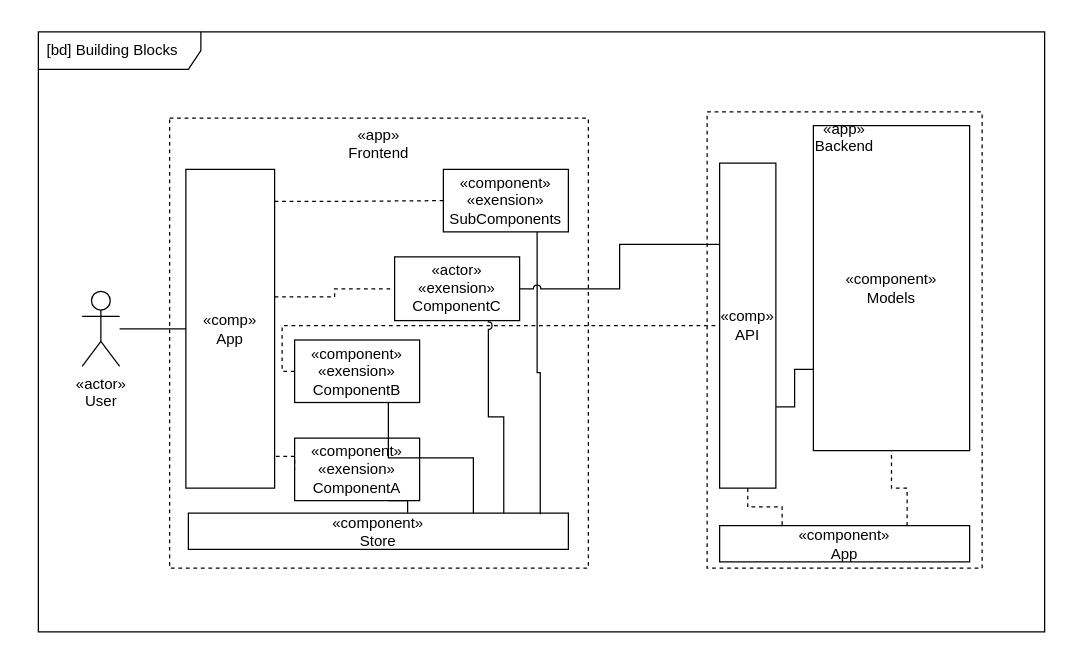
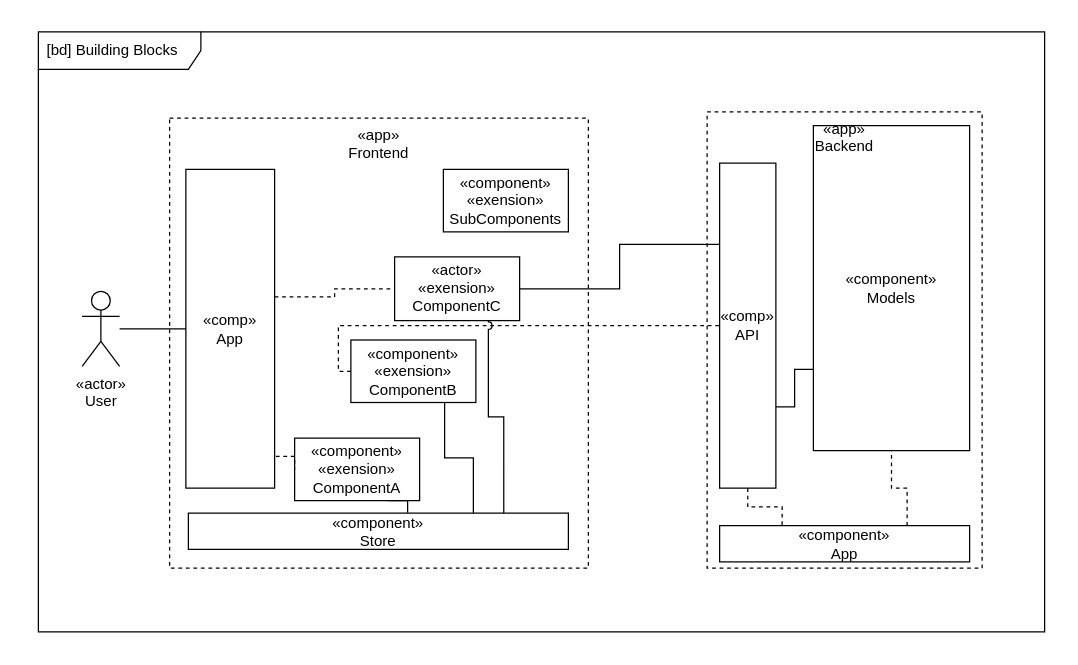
(359, 201) -> none
(357, 371) -> (413, 371)
(540, 401) -> none
